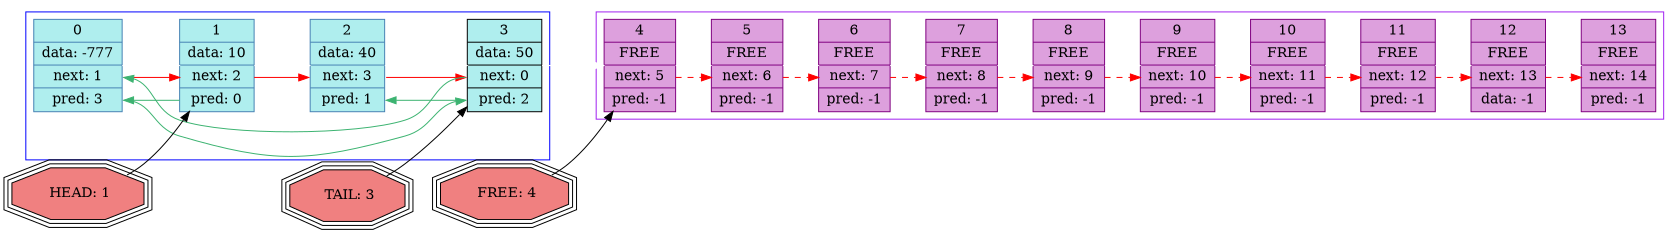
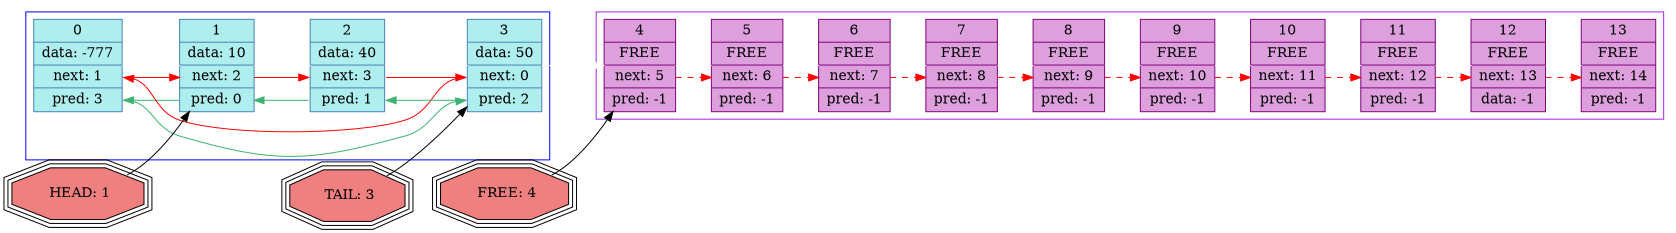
(505, 66) -> (505, 66)
none -> (286, 100)
(299, 132) -> (299, 132)
